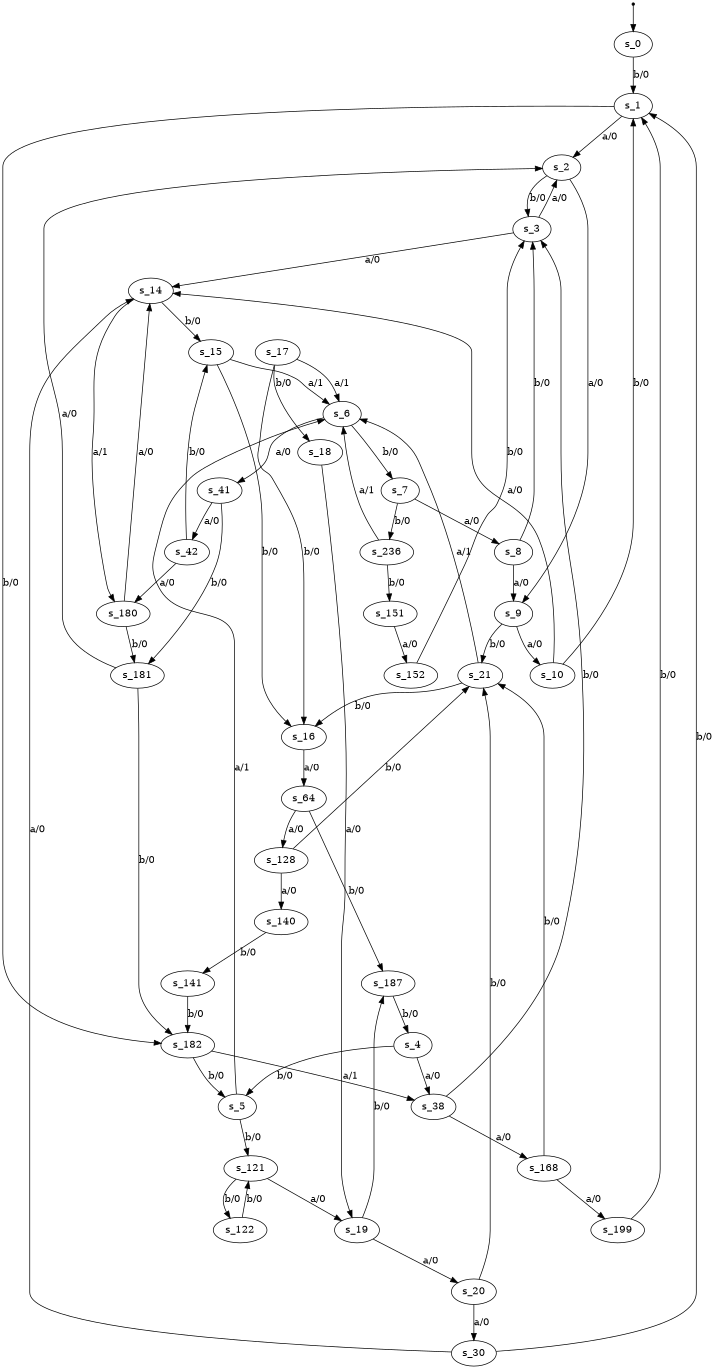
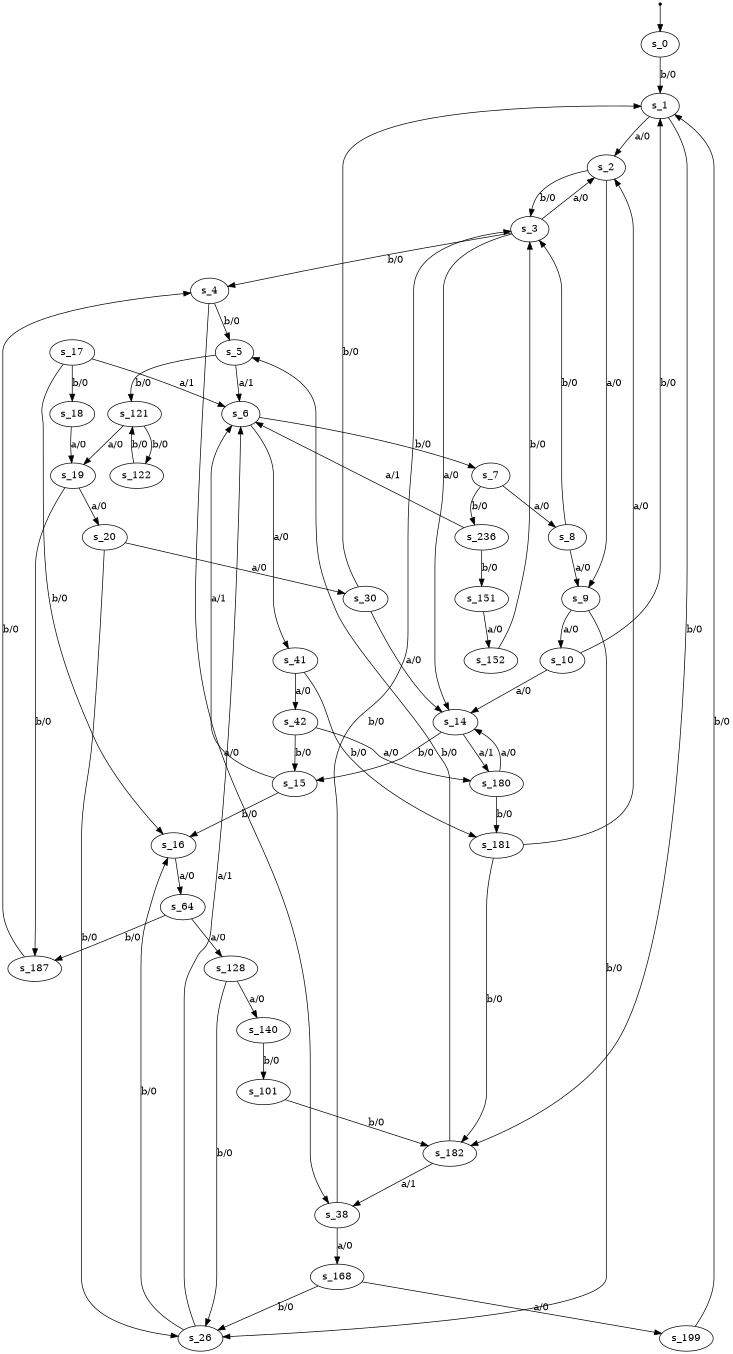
none -> (373, 257)
(480, 675) -> (200, 1338)
(188, 984) -> (264, 1092)
